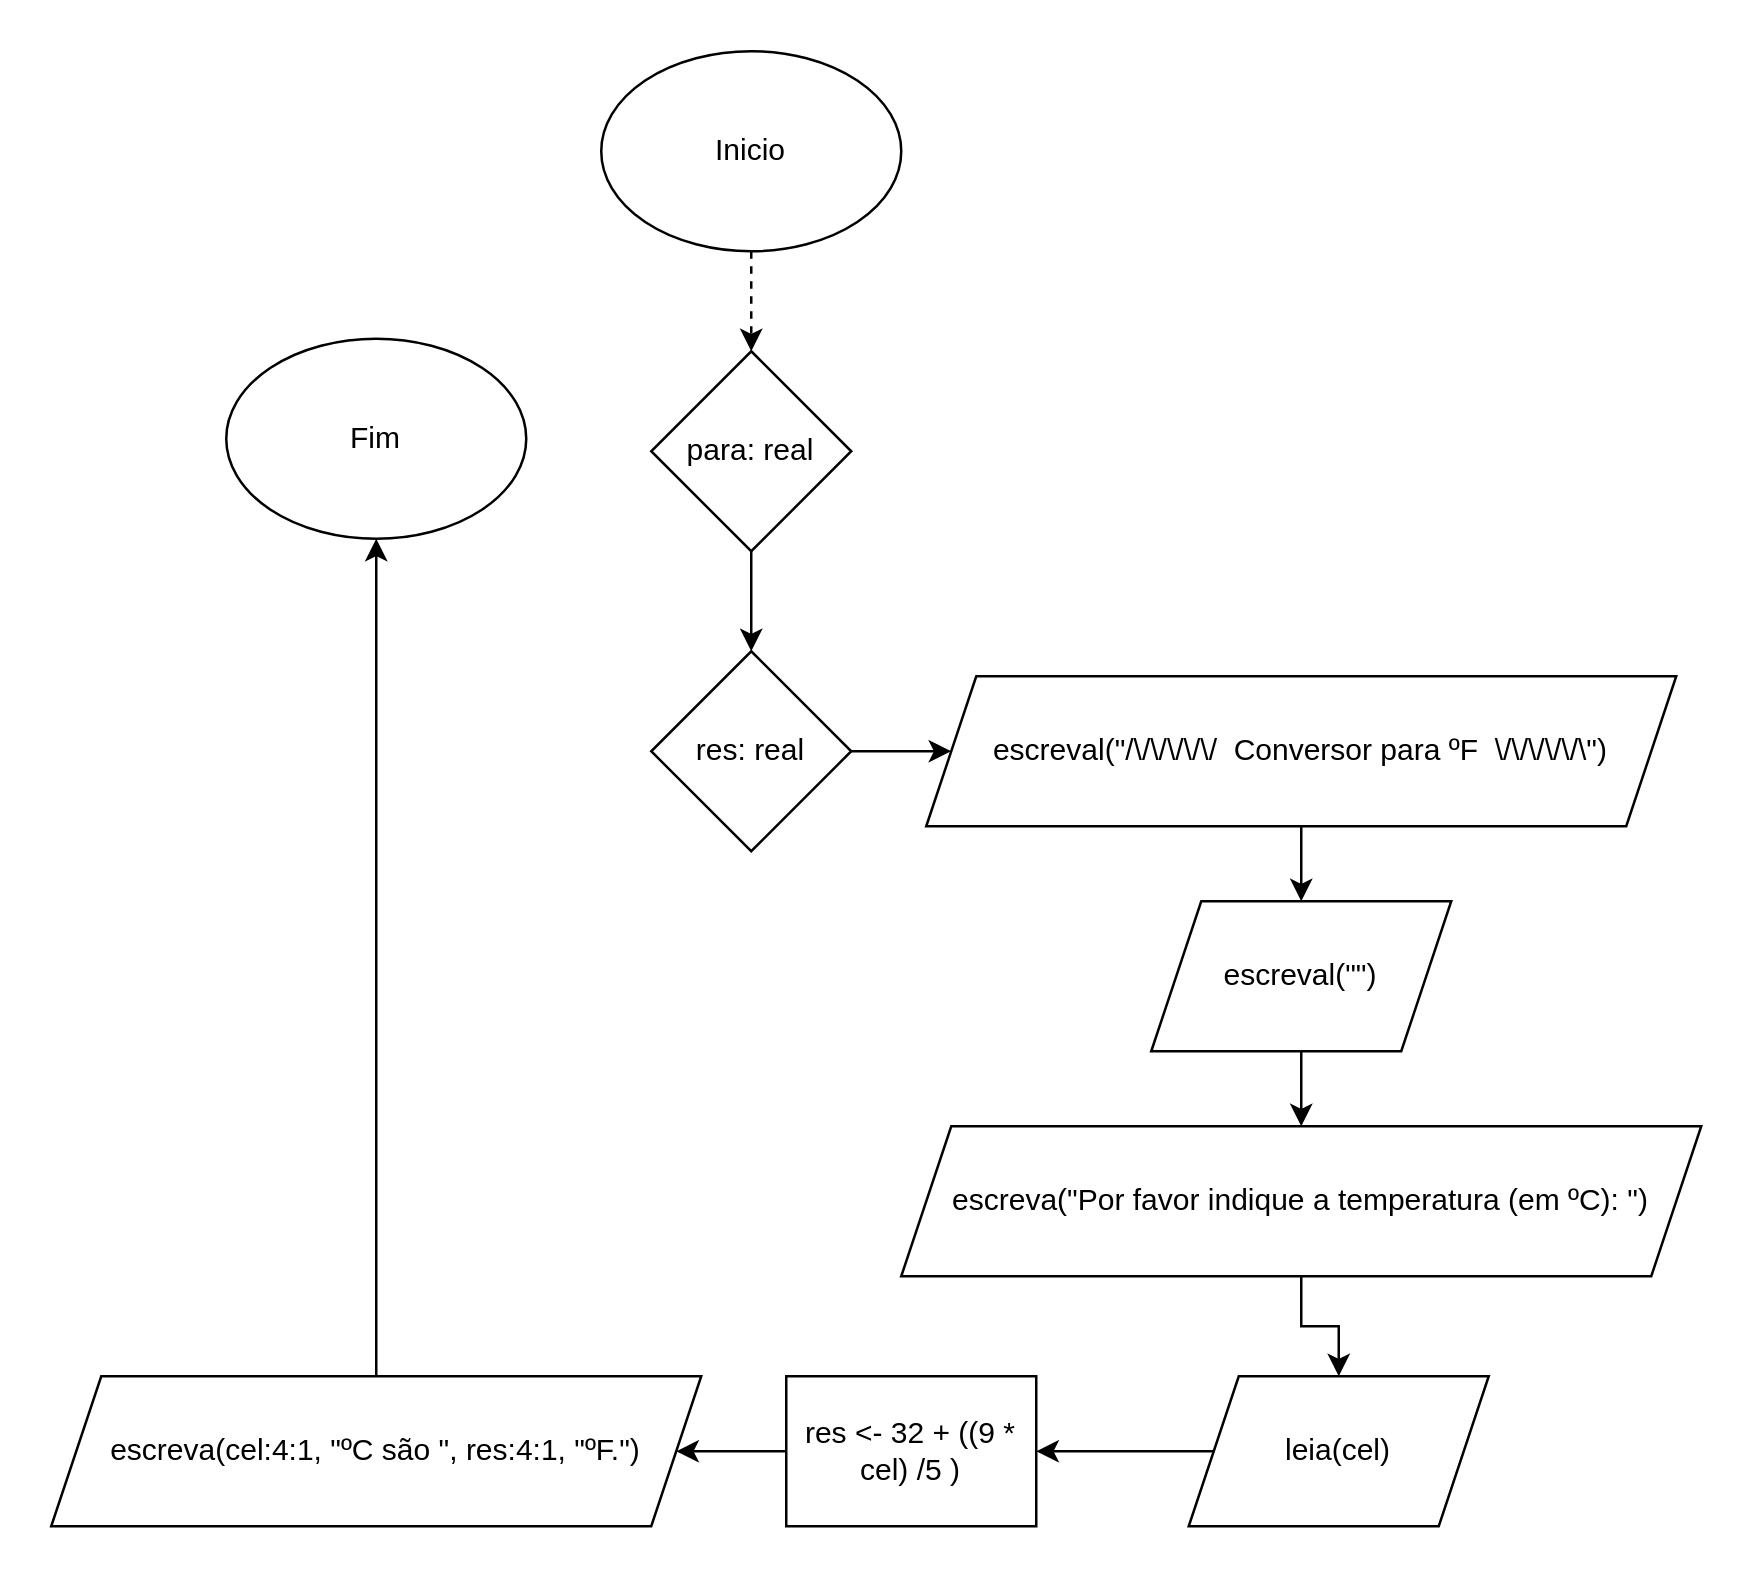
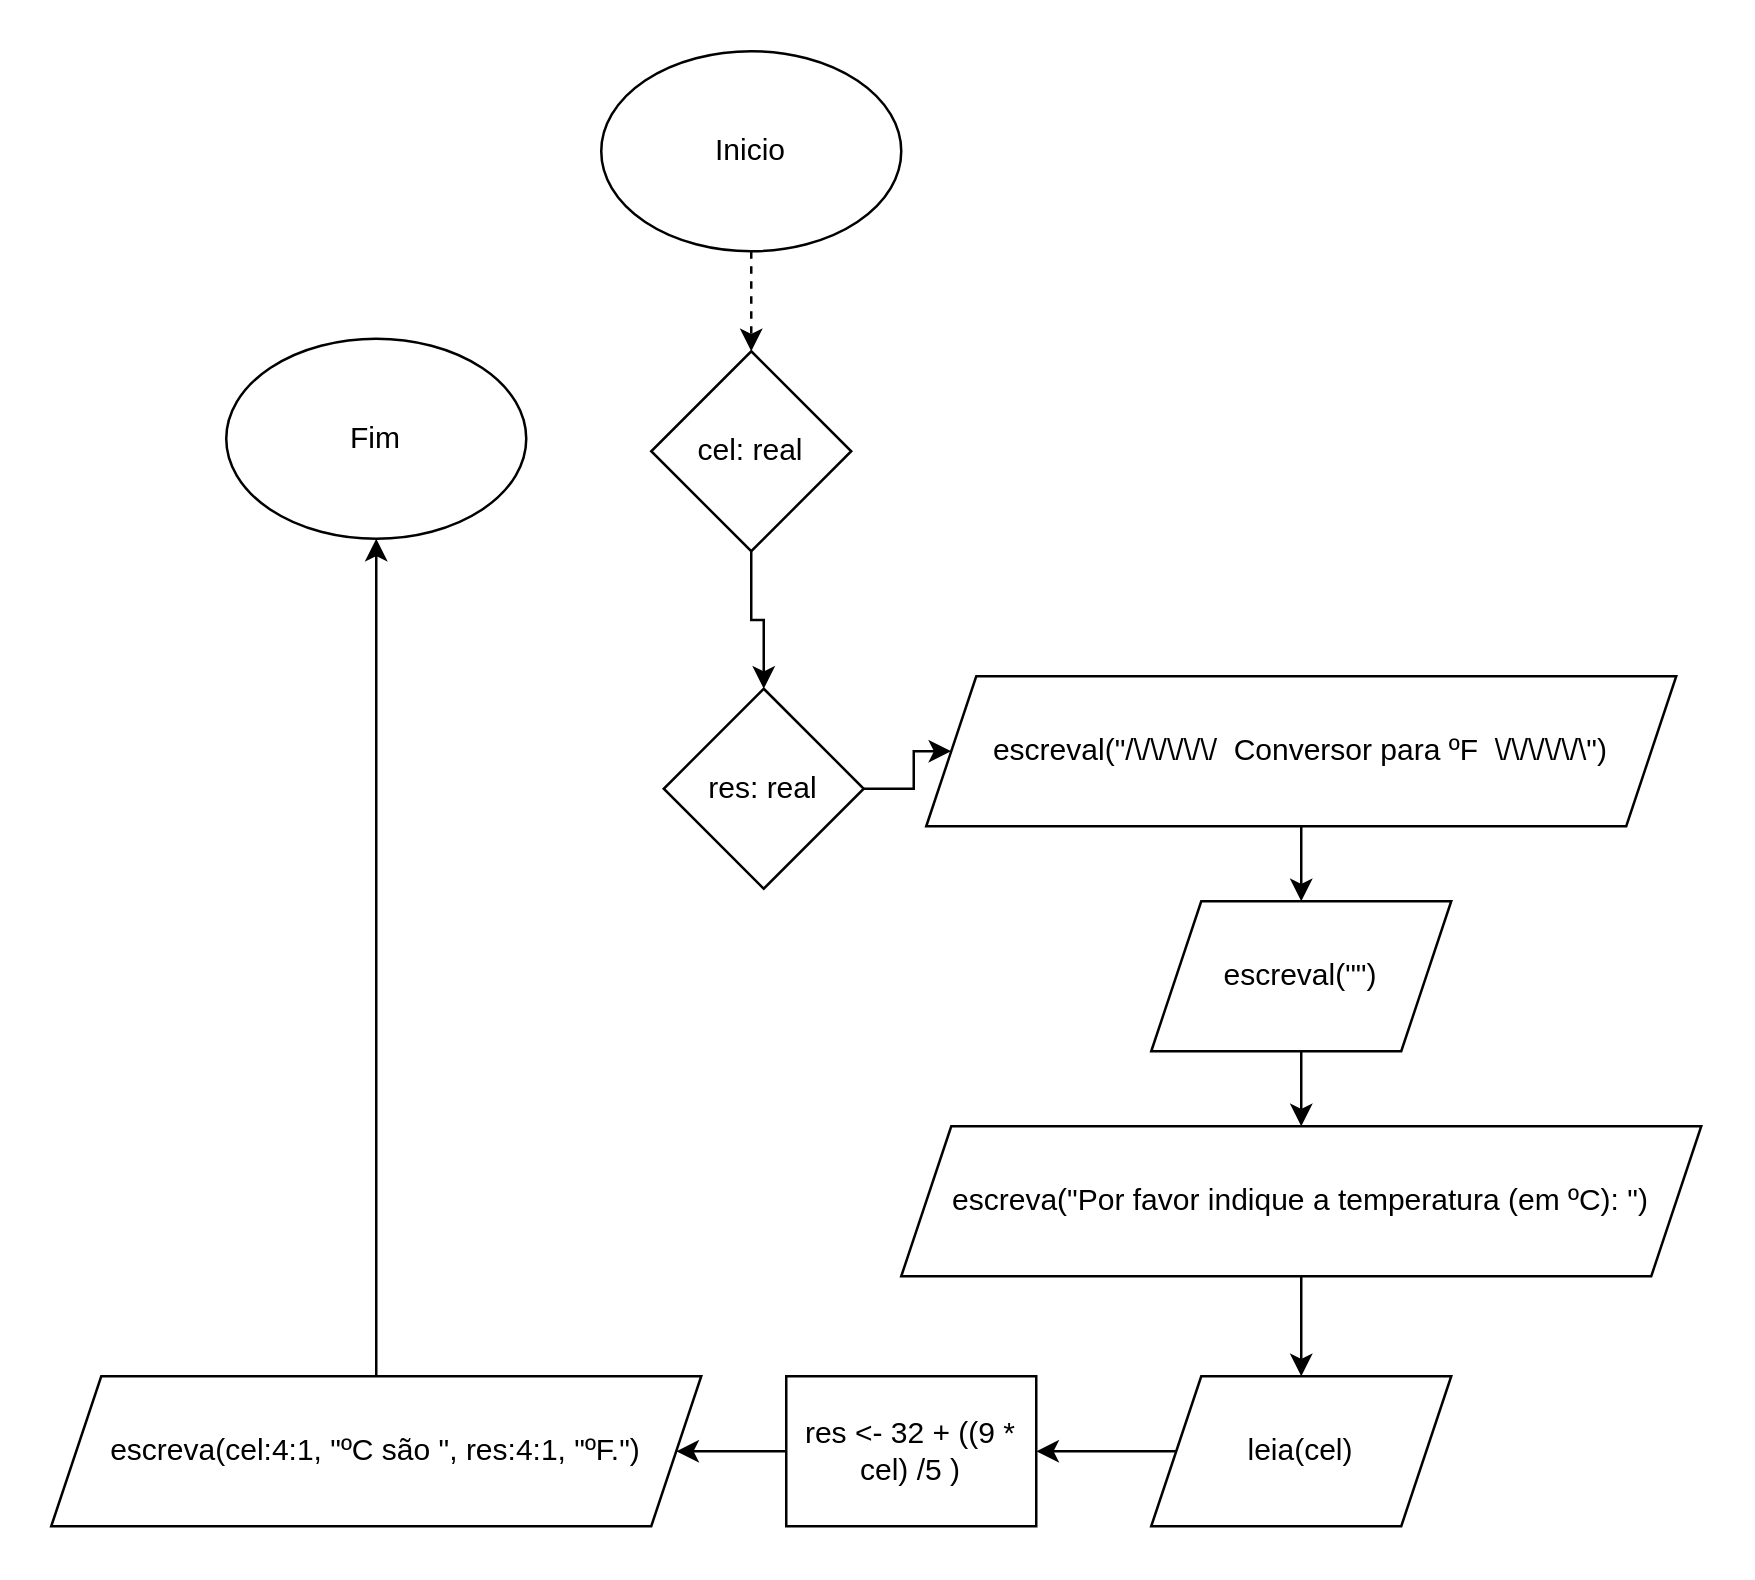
(751, 451) -> (751, 451)
(751, 751) -> (764, 789)
(1339, 1451) -> (1301, 1451)
